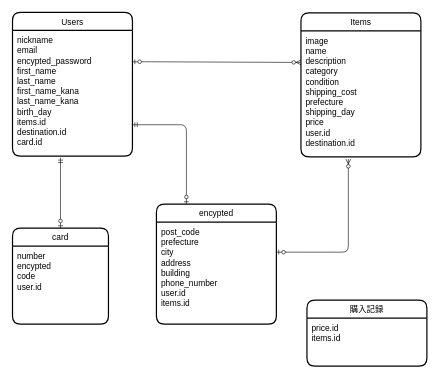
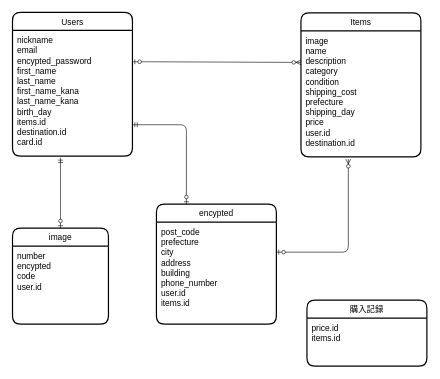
(60, 238) -> (60, 238)
